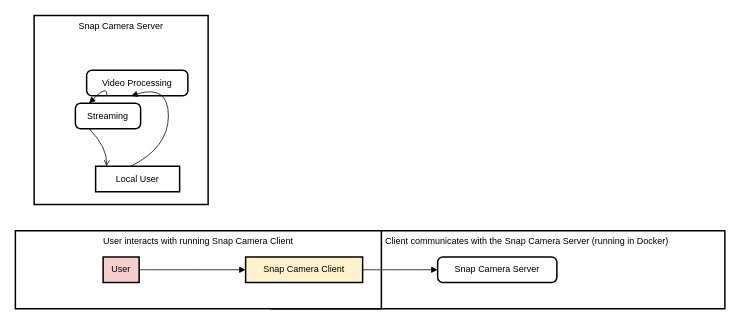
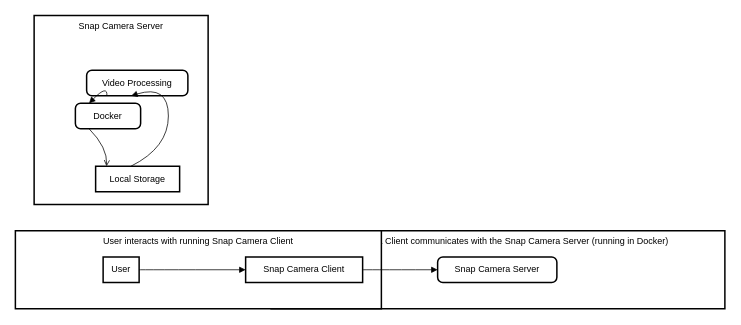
(108, 116) -> (108, 116)
(138, 179) -> (138, 179)
(121, 270) -> (121, 270)
(304, 270) -> (304, 270)
